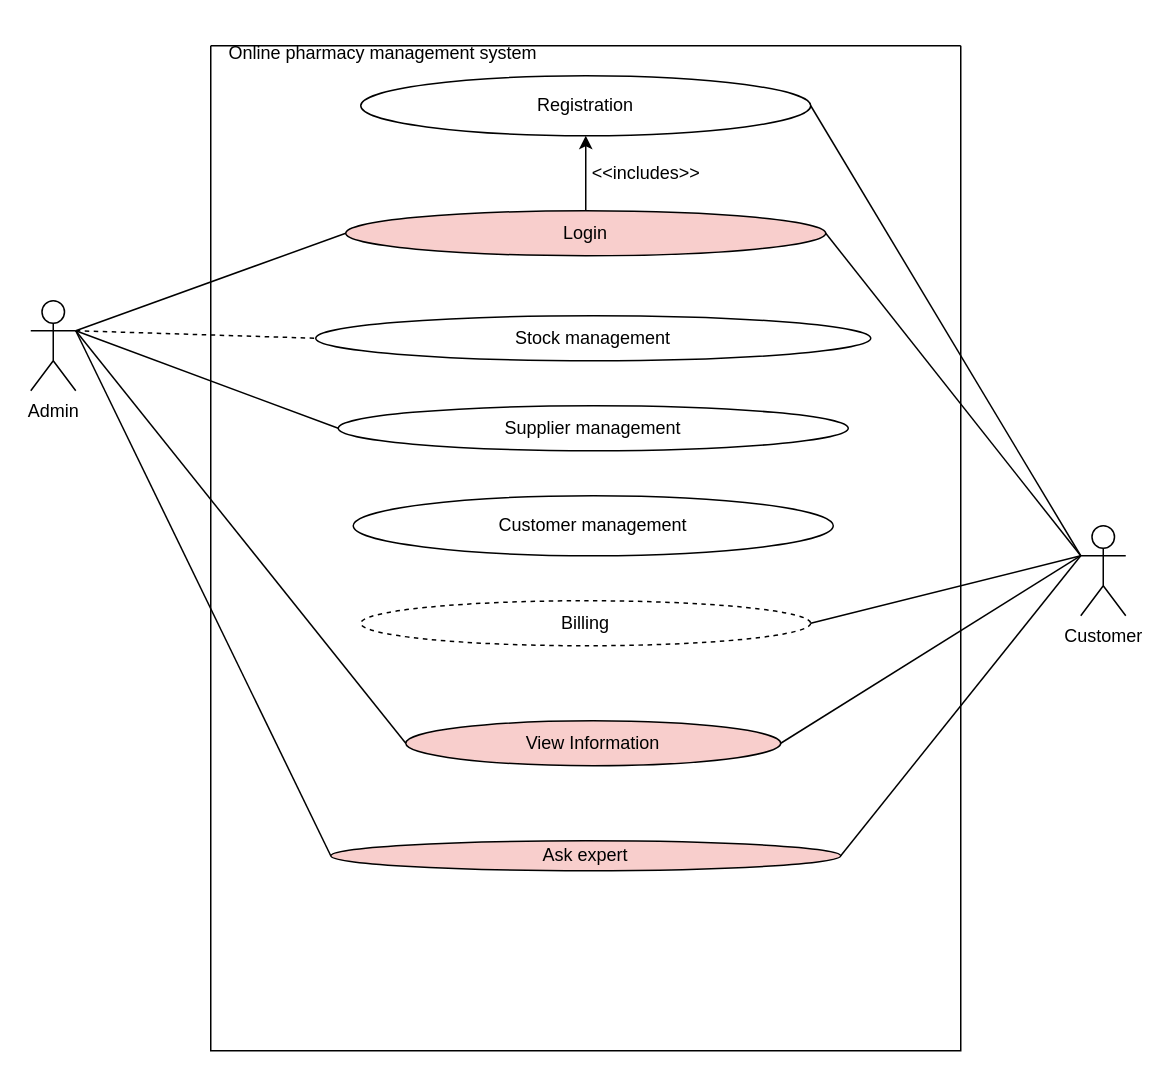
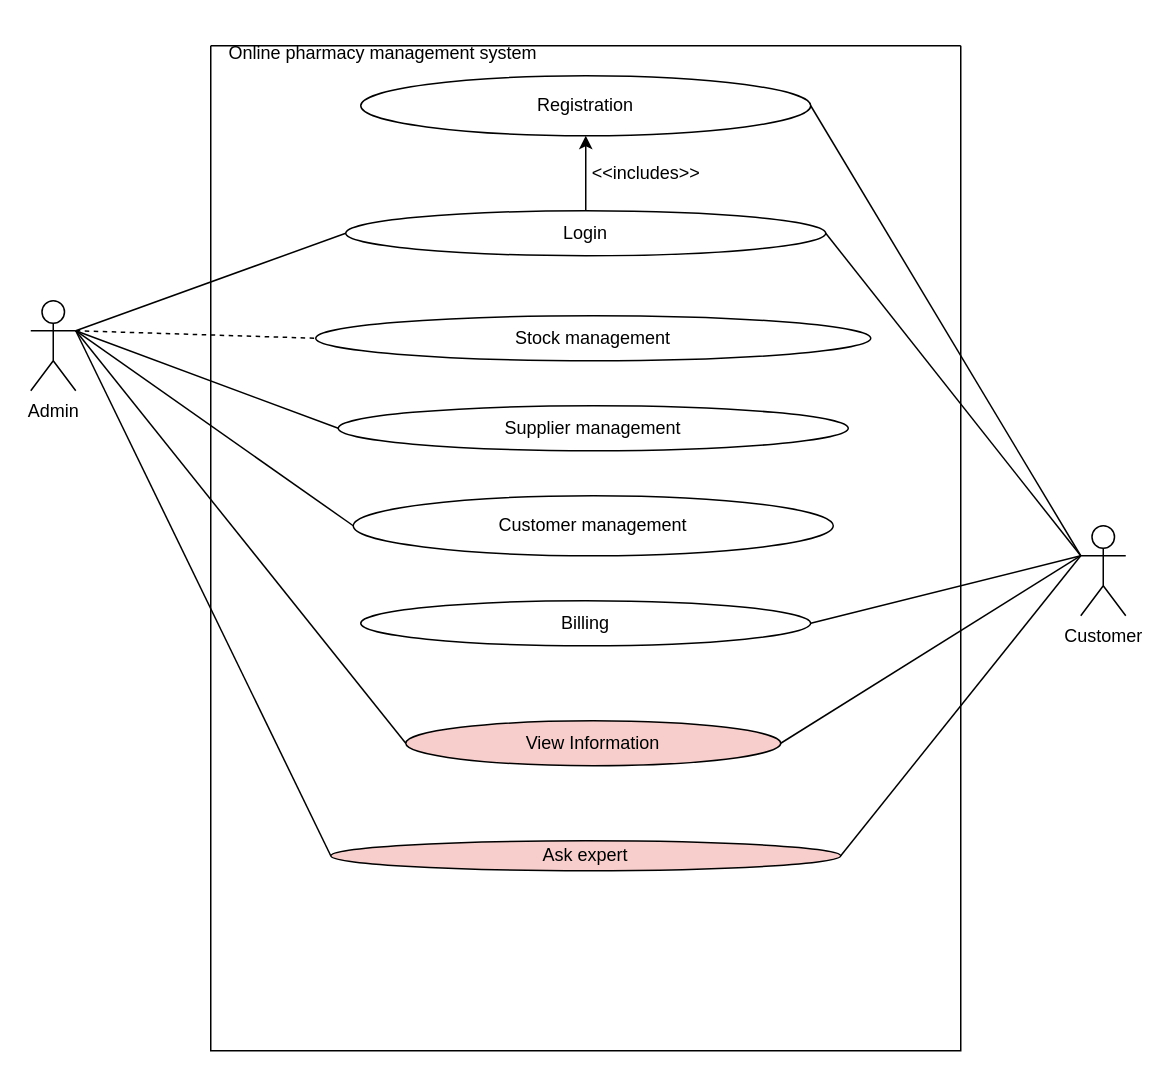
(586, 233) -> (586, 233)
none -> (218, 431)
(586, 623) -> (586, 623)
